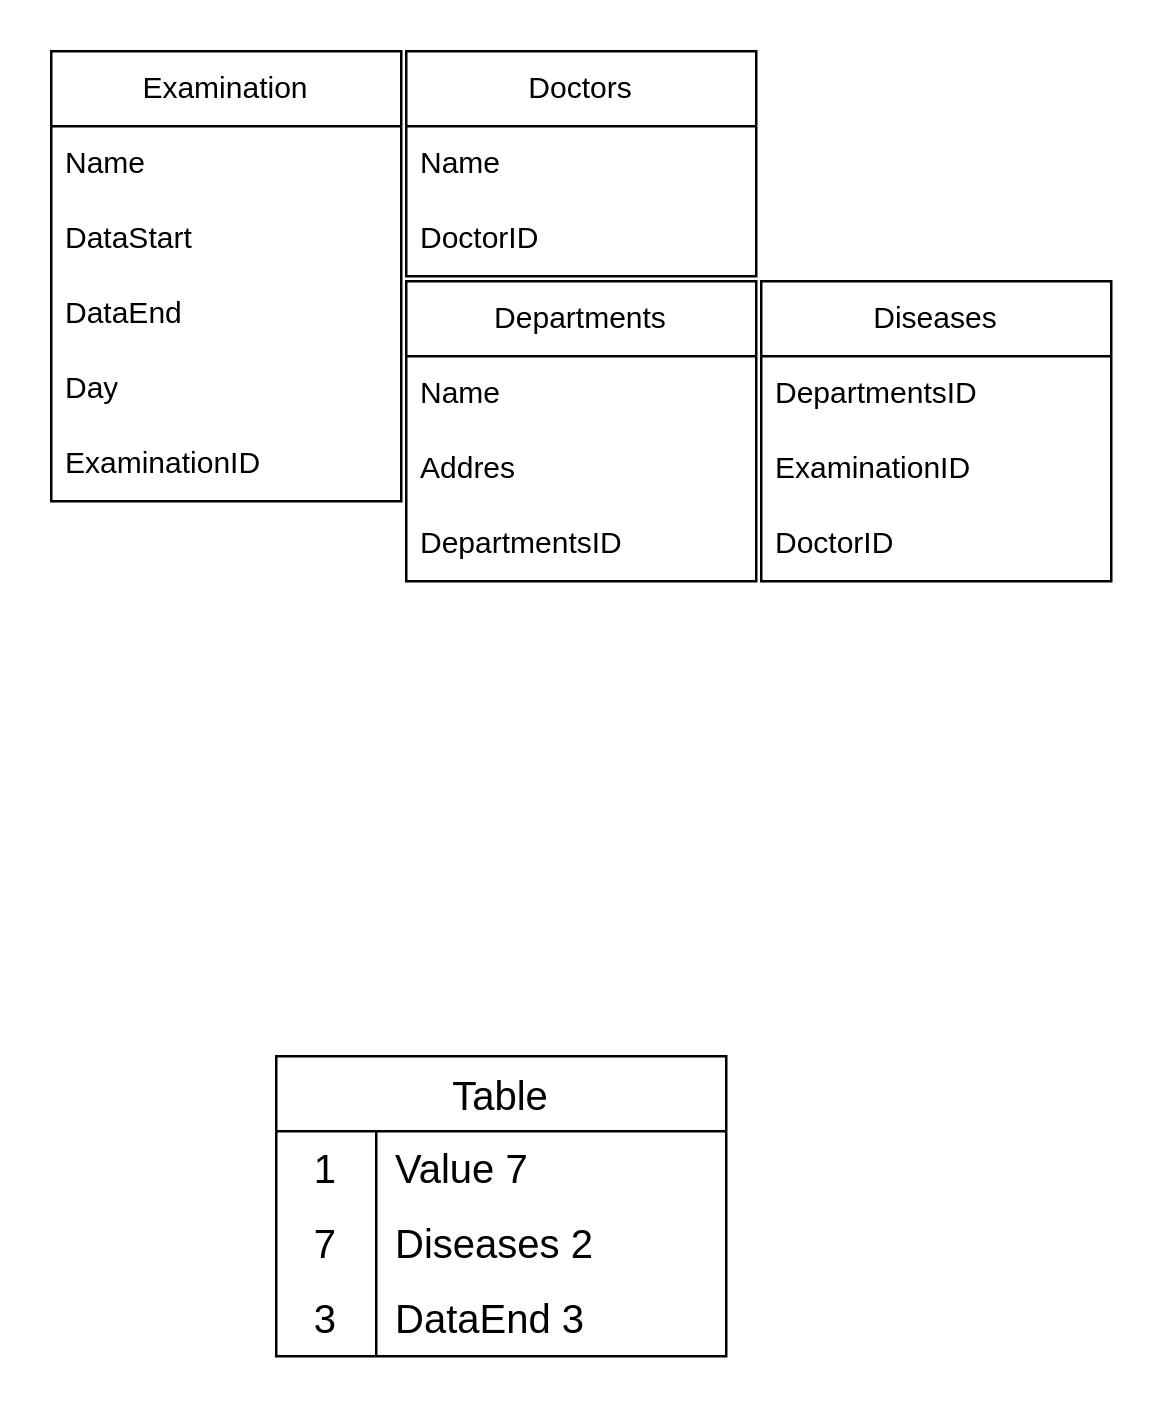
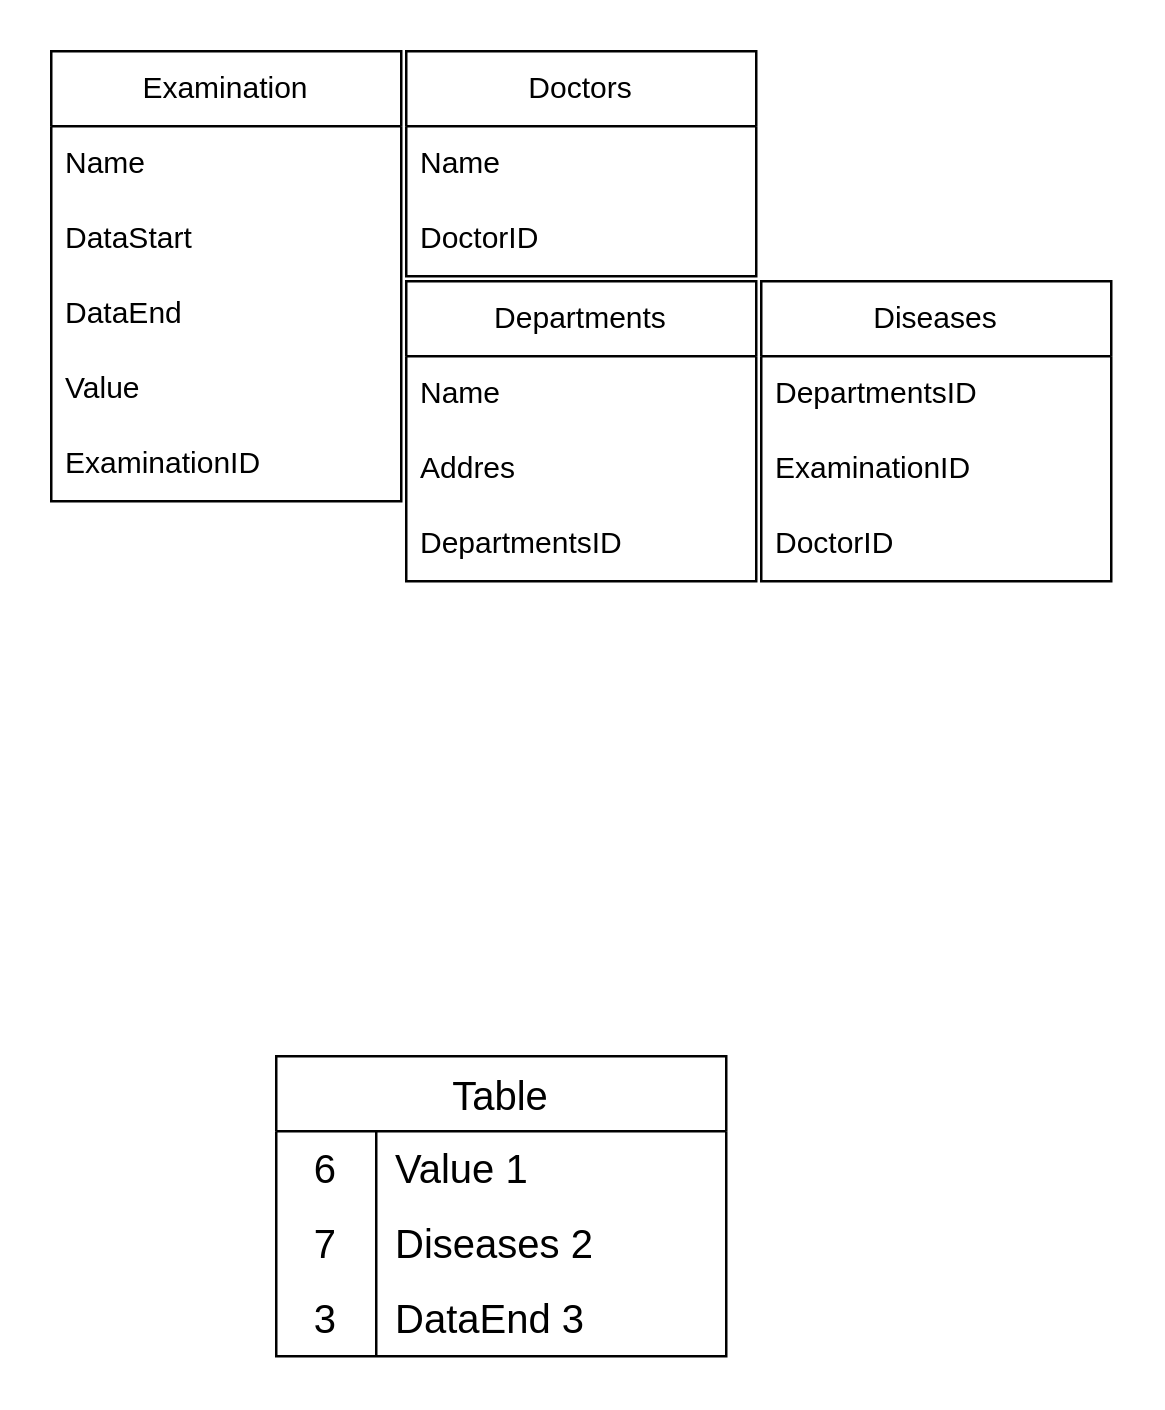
(91, 389) -> (104, 389)
(326, 1169) -> (326, 1169)
(464, 1169) -> (464, 1169)
